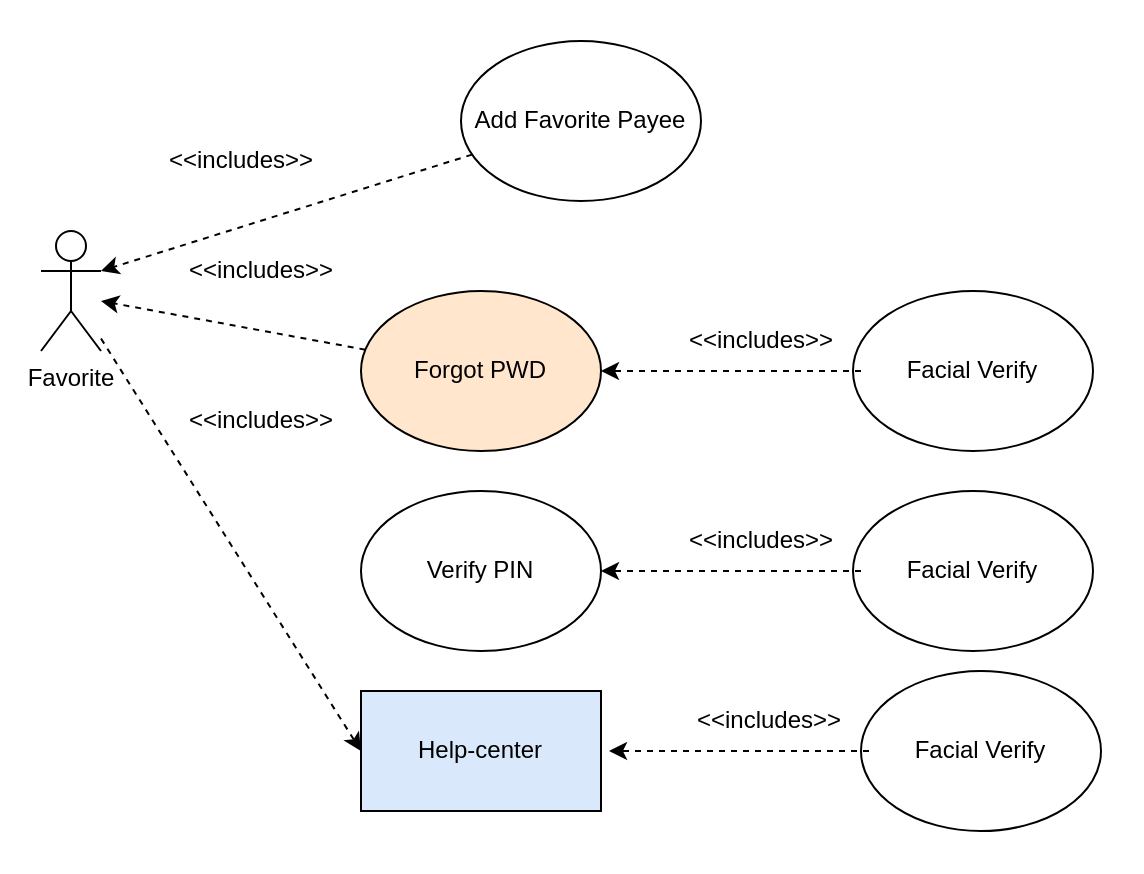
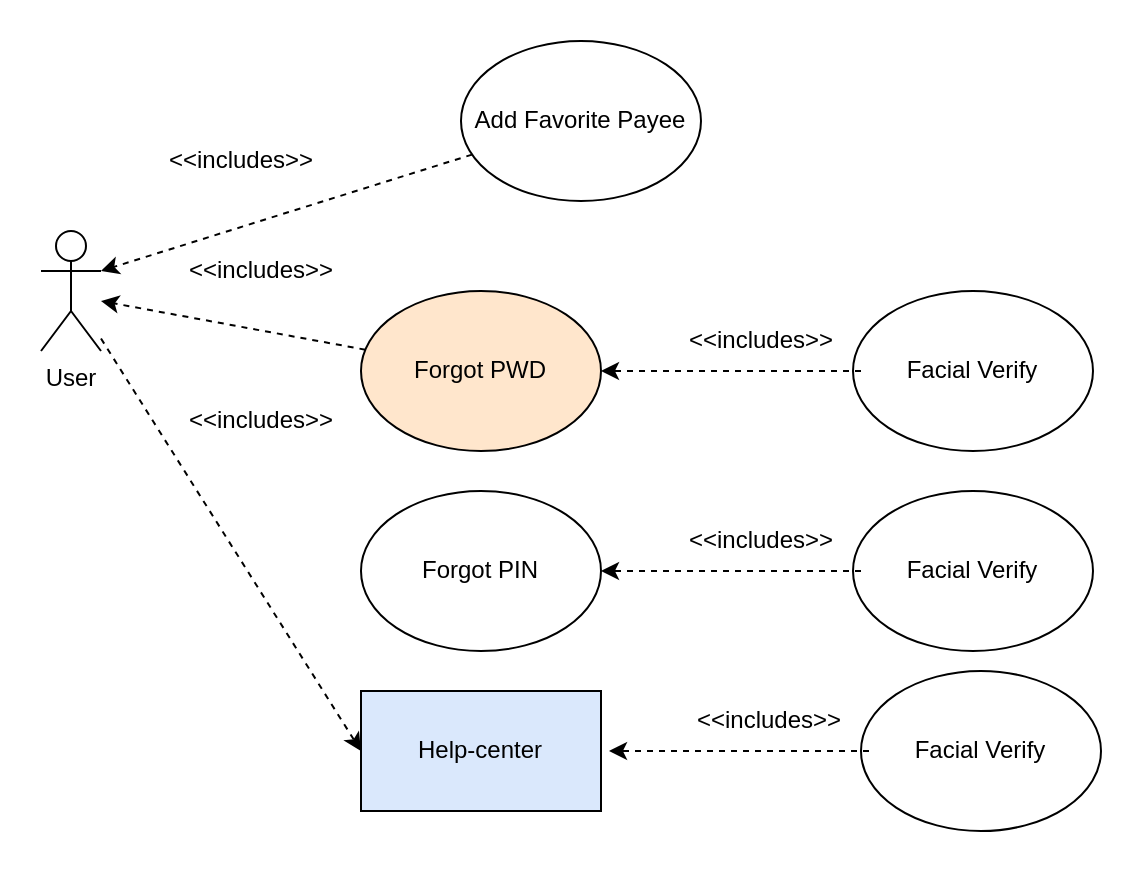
(72, 379) -> (72, 379)
(481, 571) -> (481, 571)
